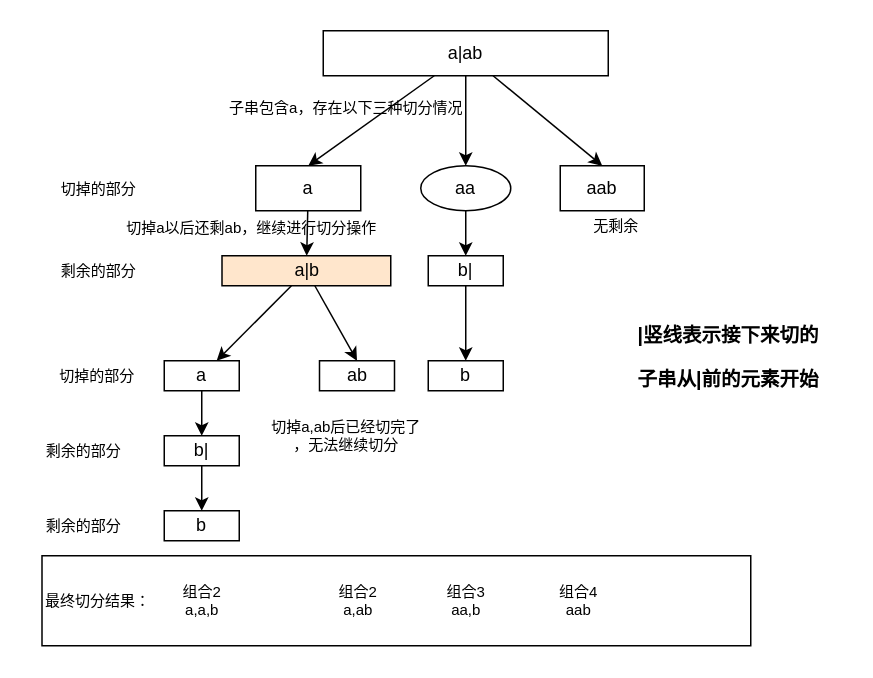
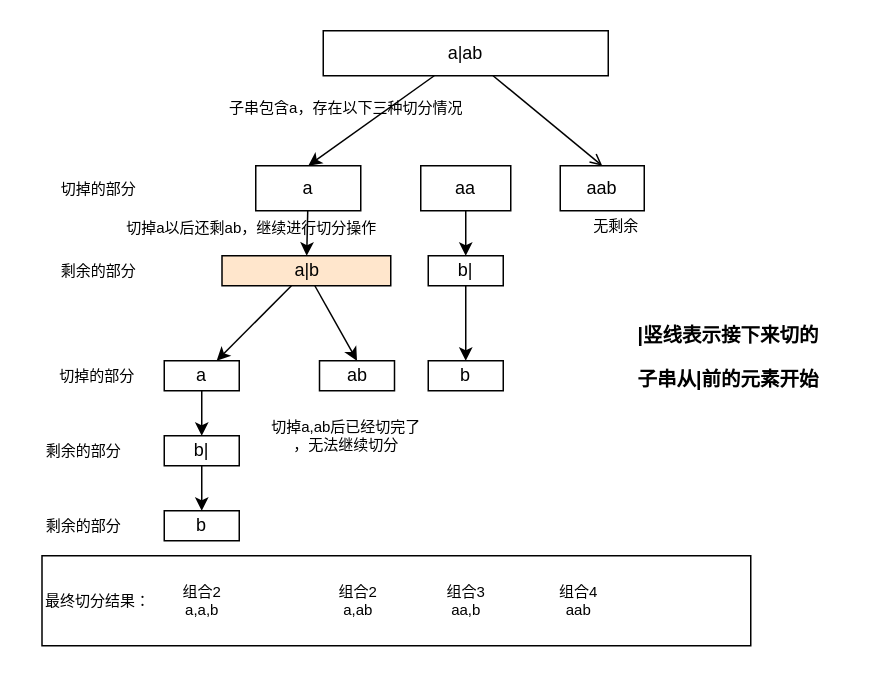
(466, 116) -> none
(593, 158) -> (595, 160)
(466, 188) -> (466, 188)
